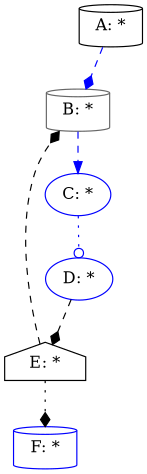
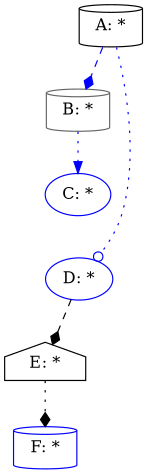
(78, 147) -> (78, 147)
(79, 232) -> (130, 152)
(26, 242) -> none
